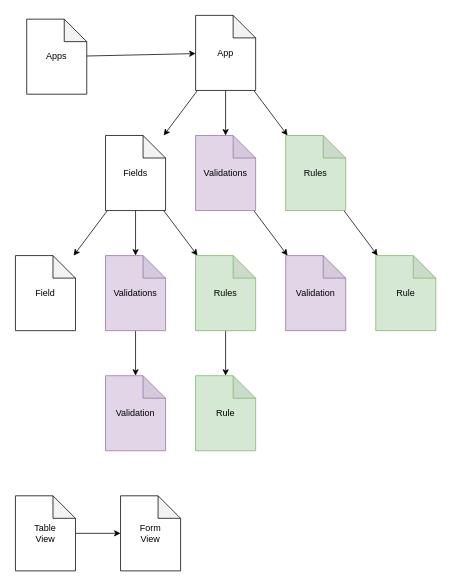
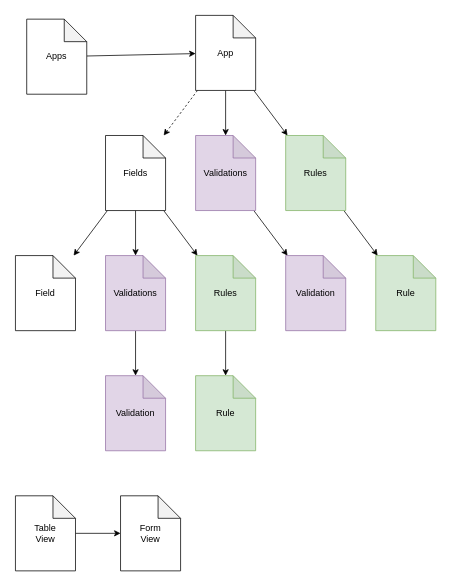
(182, 111) -> (182, 111)
